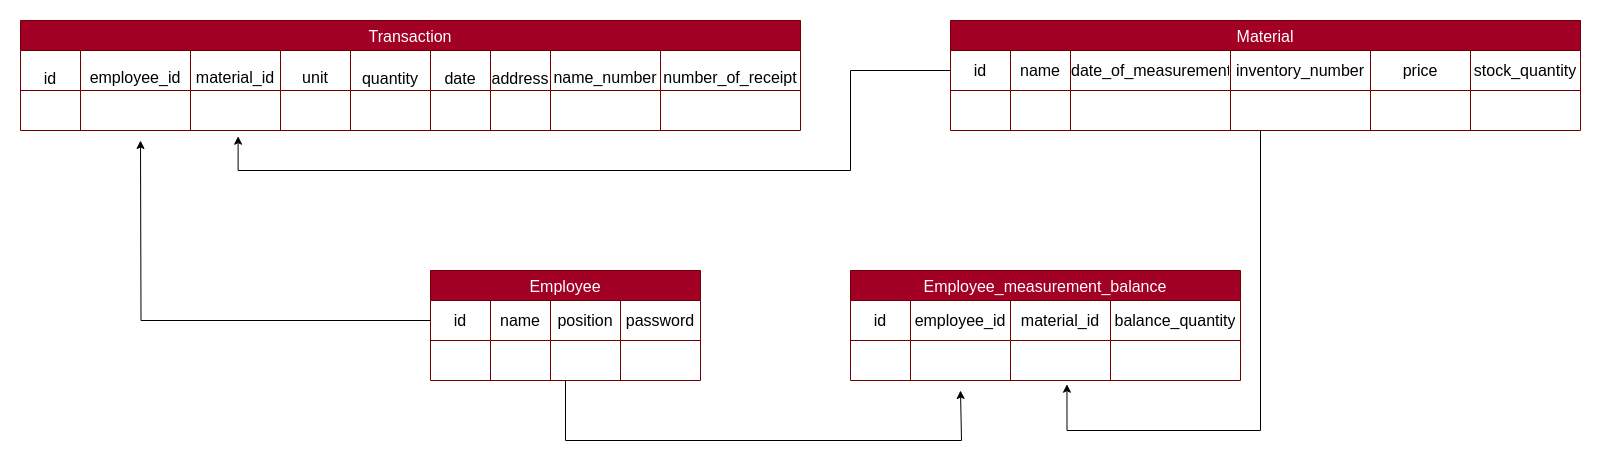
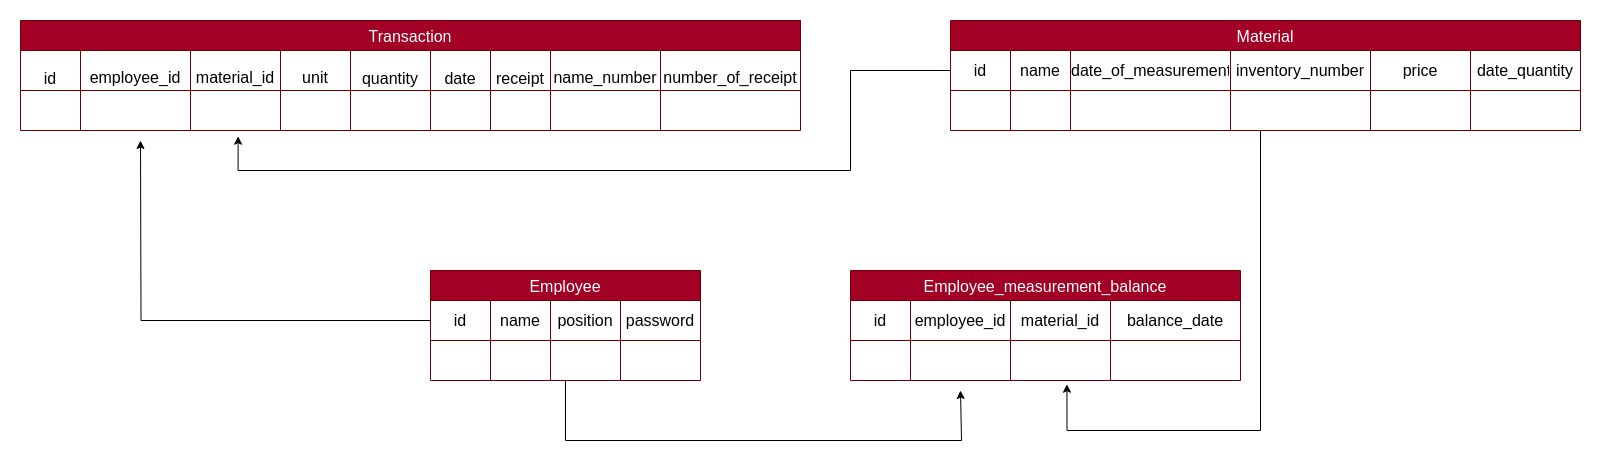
(521, 68) -> (521, 68)
(1526, 71) -> (1526, 71)
(1176, 321) -> (1176, 321)
